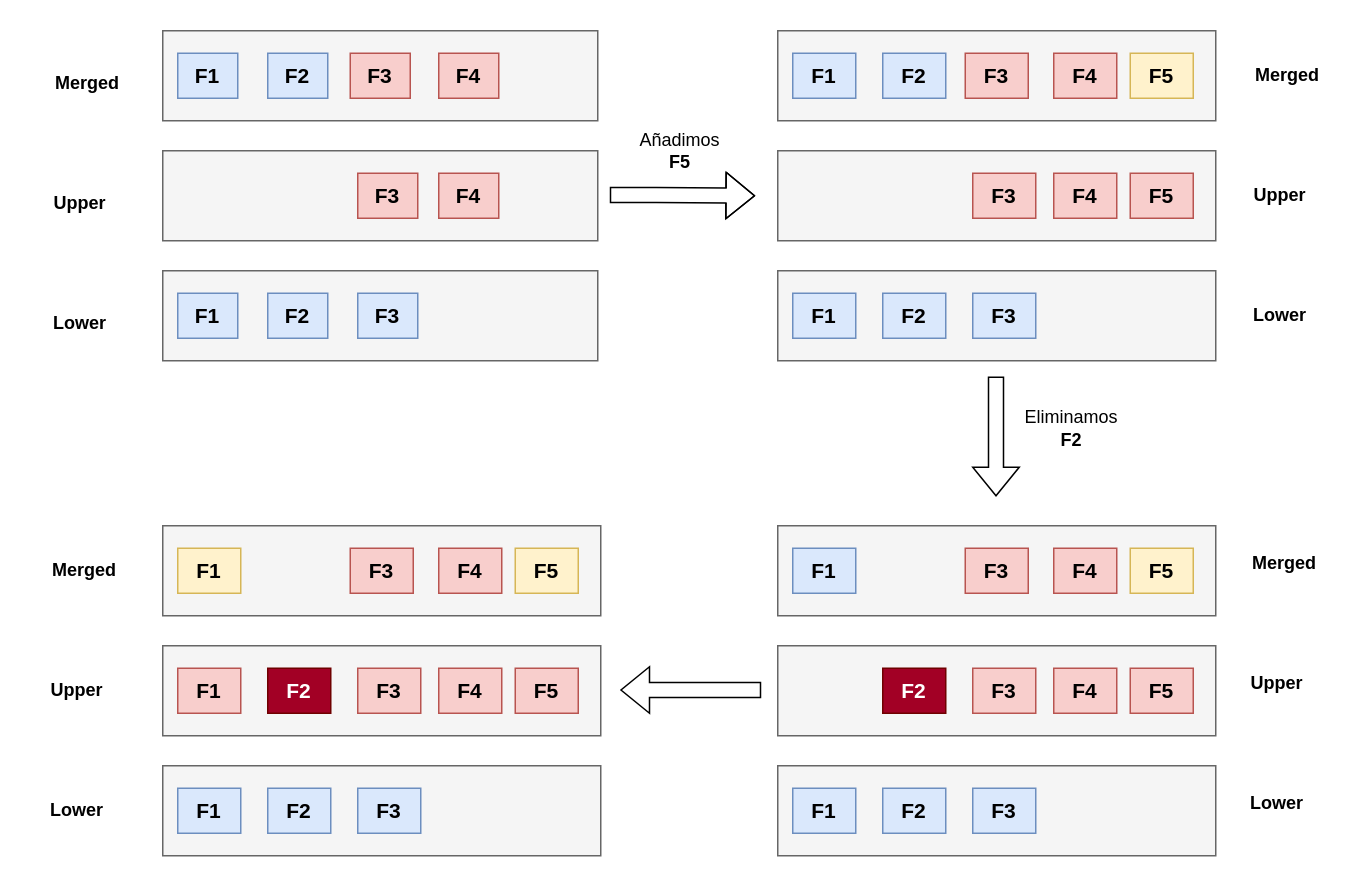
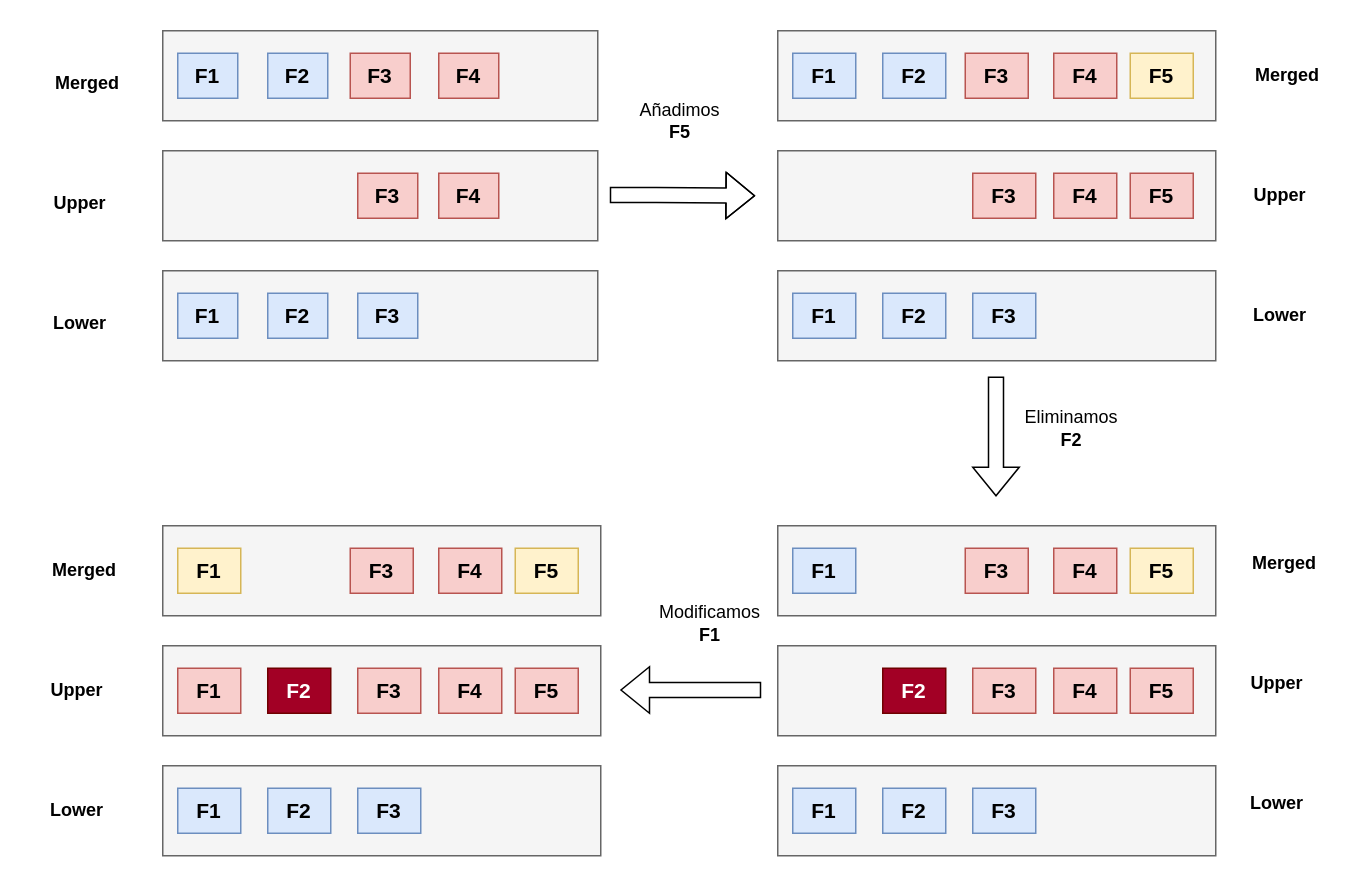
(680, 151) -> (680, 121)
none -> (710, 623)
